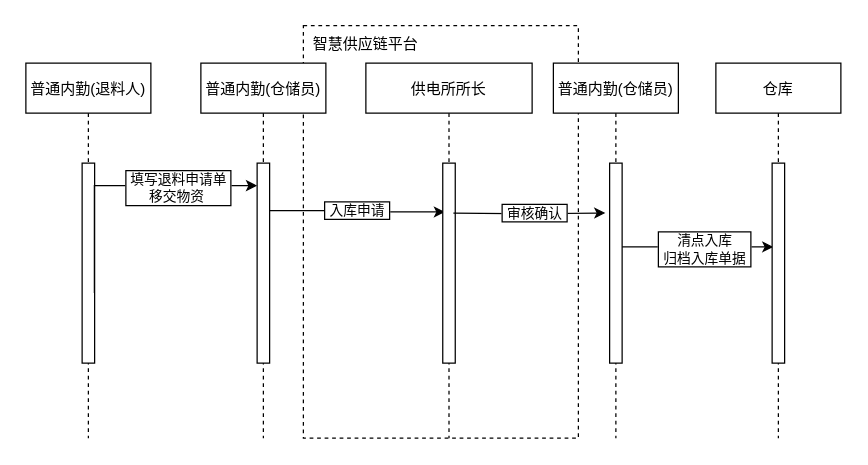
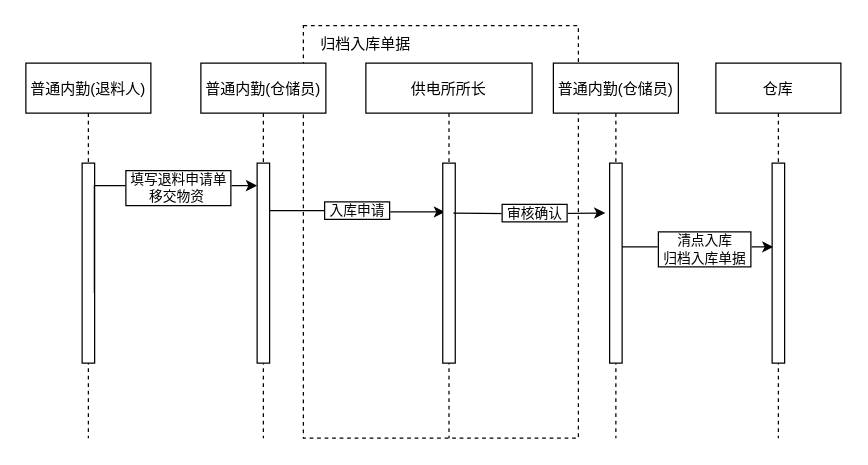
(366, 44) -> (366, 44)
